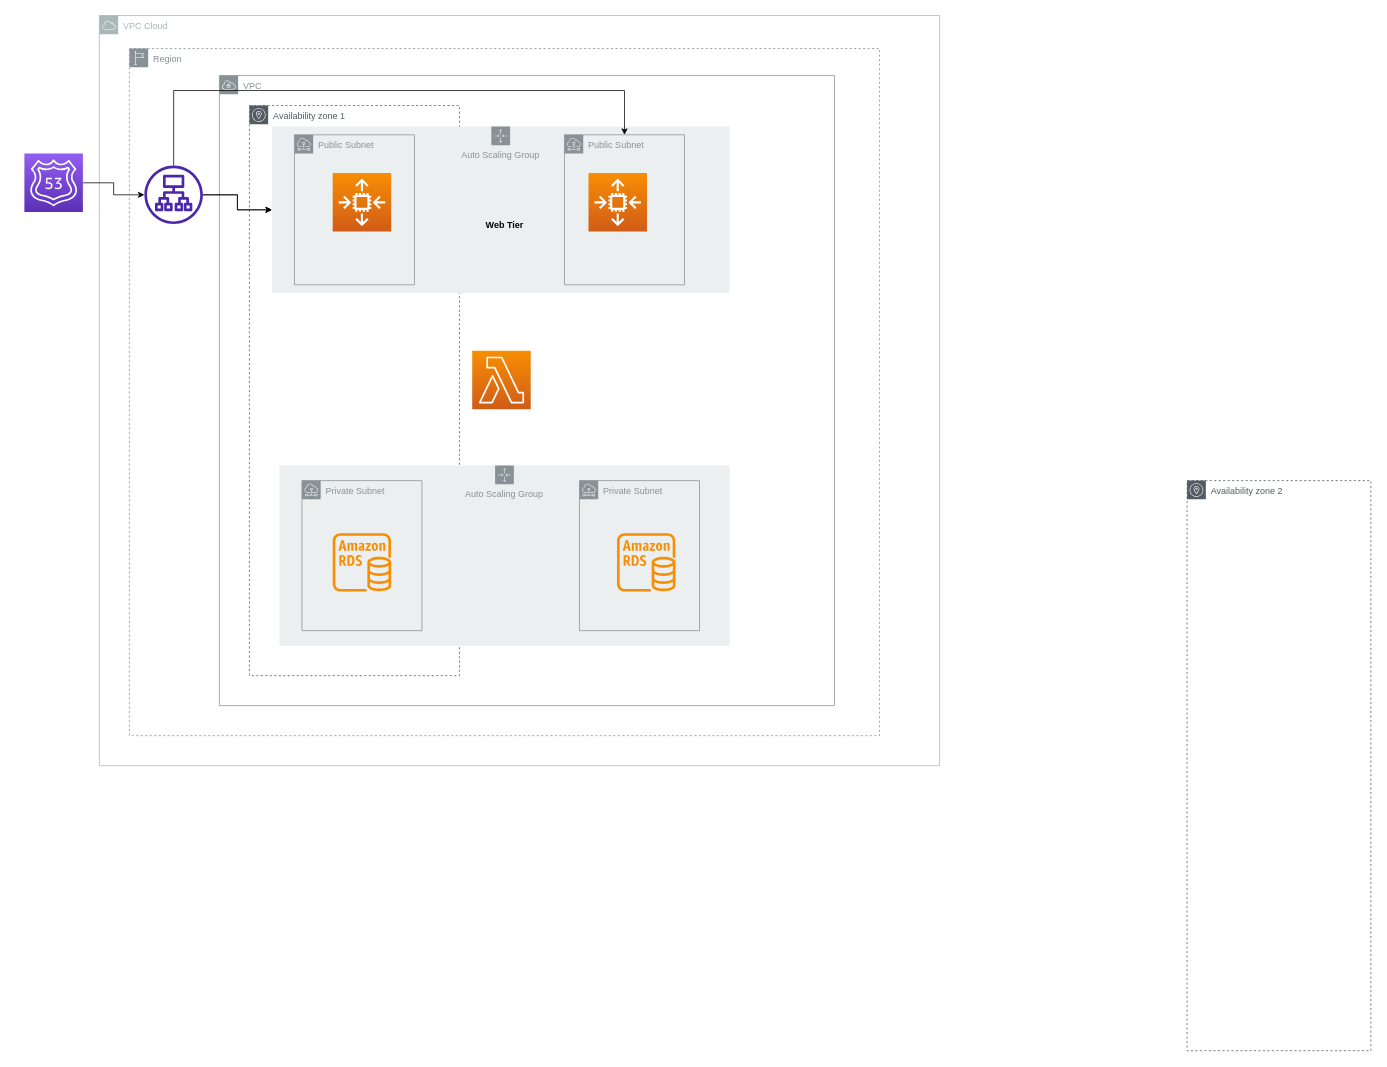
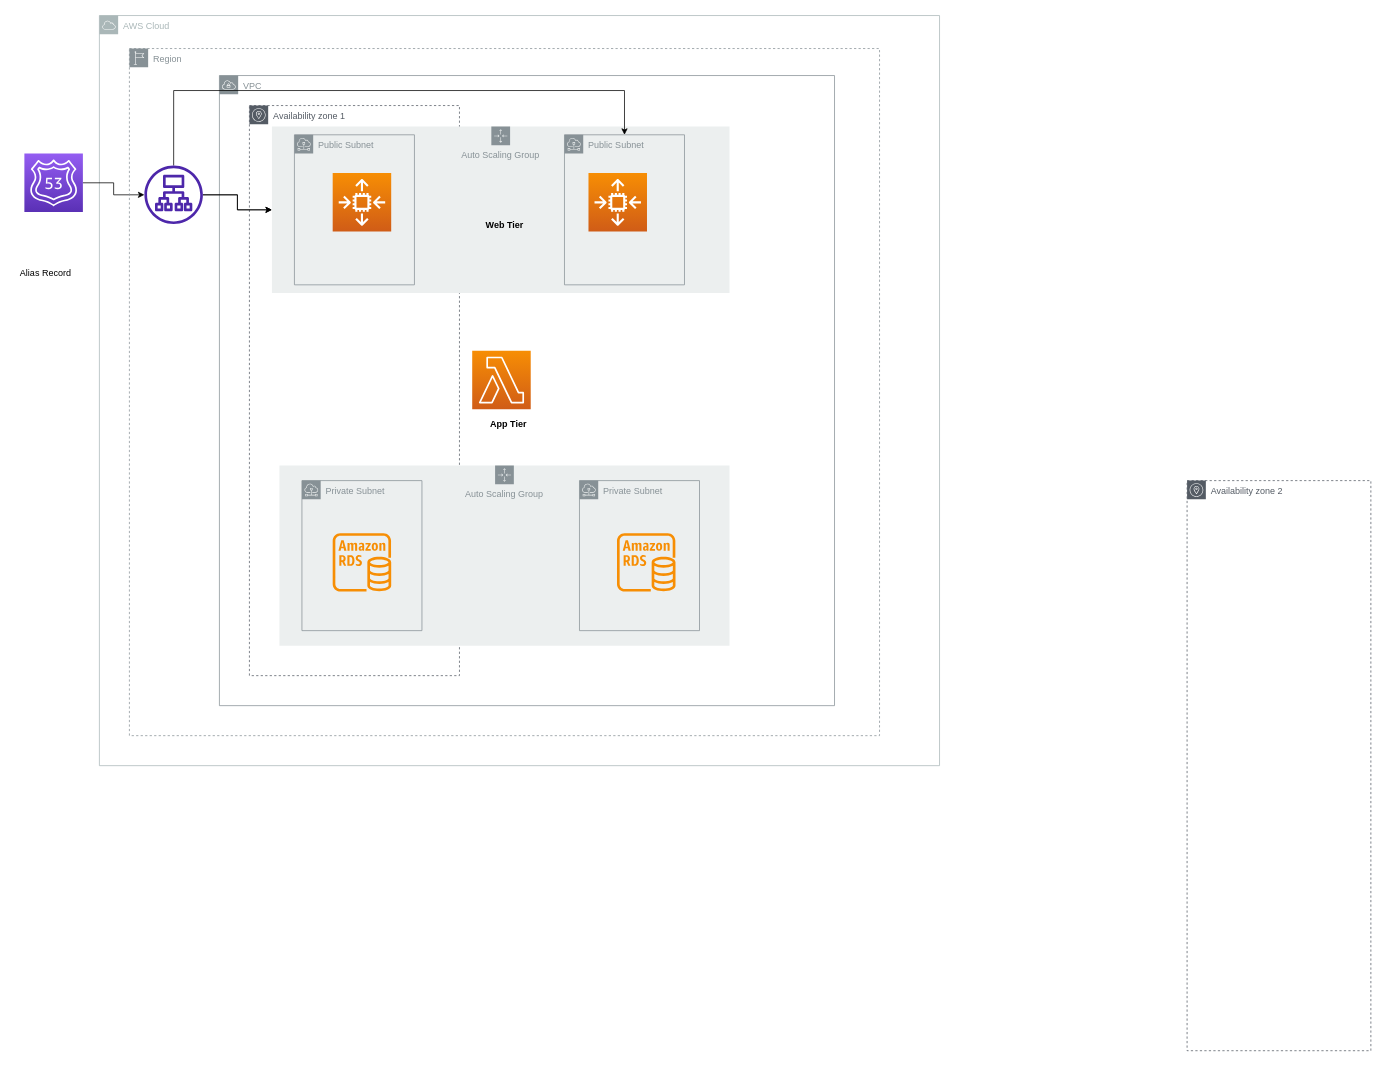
(144, 26) -> (144, 26)
none -> (45, 273)
none -> (508, 424)
